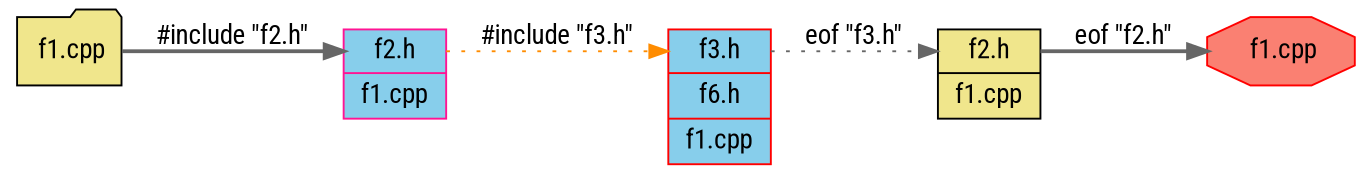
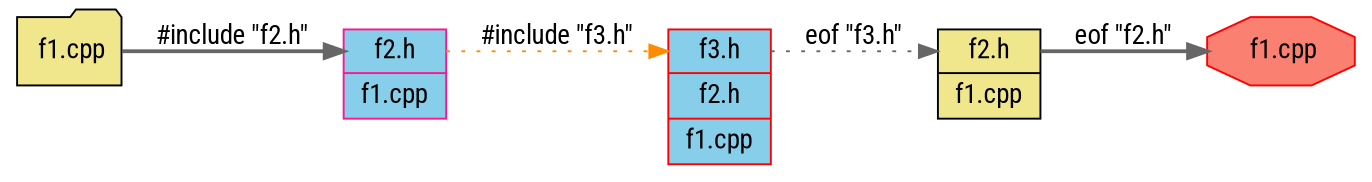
(720, 95) -> (720, 95)
